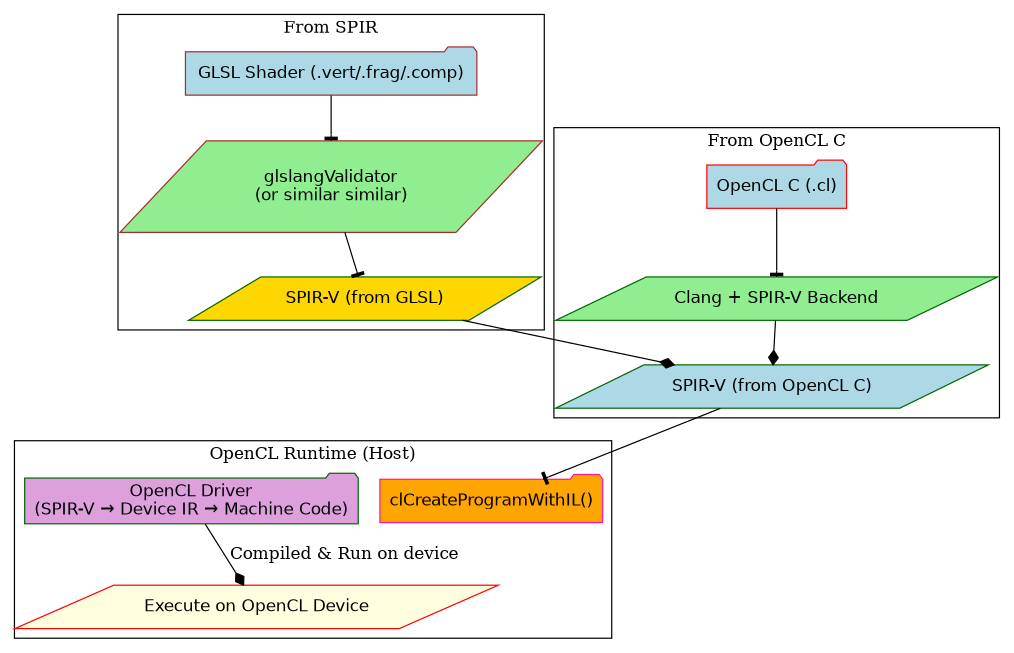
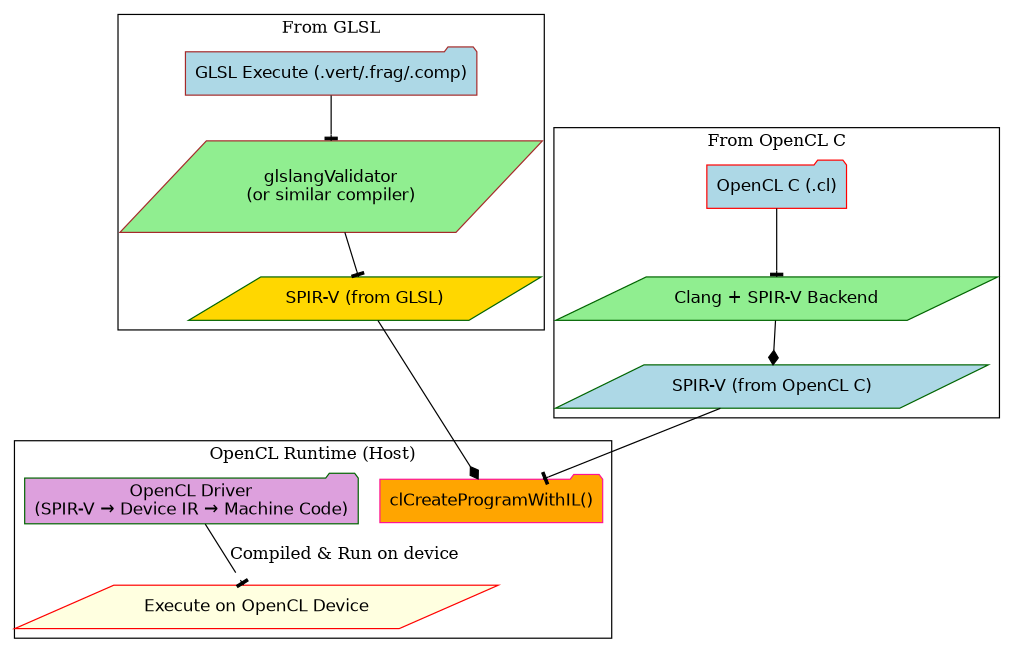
(331, 28) -> (331, 28)
(331, 73) -> (331, 73)
(331, 187) -> (331, 187)
(566, 342) -> (424, 393)
(220, 548) -> (220, 548)
